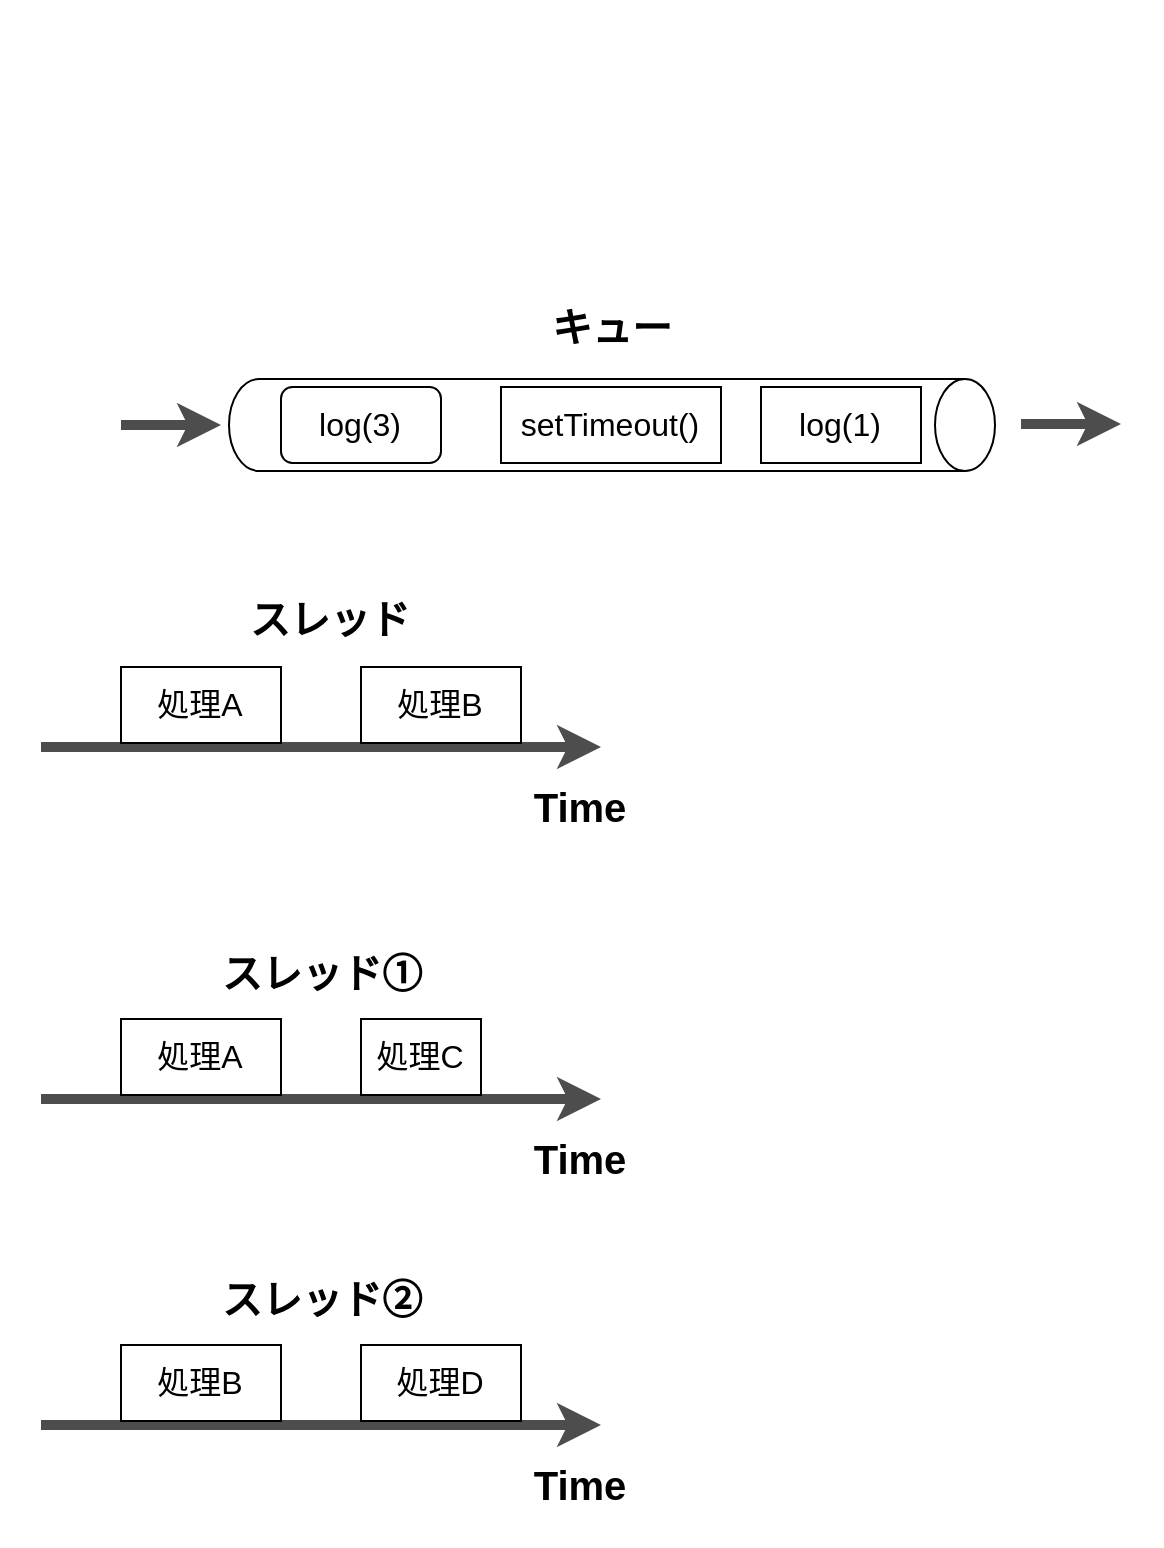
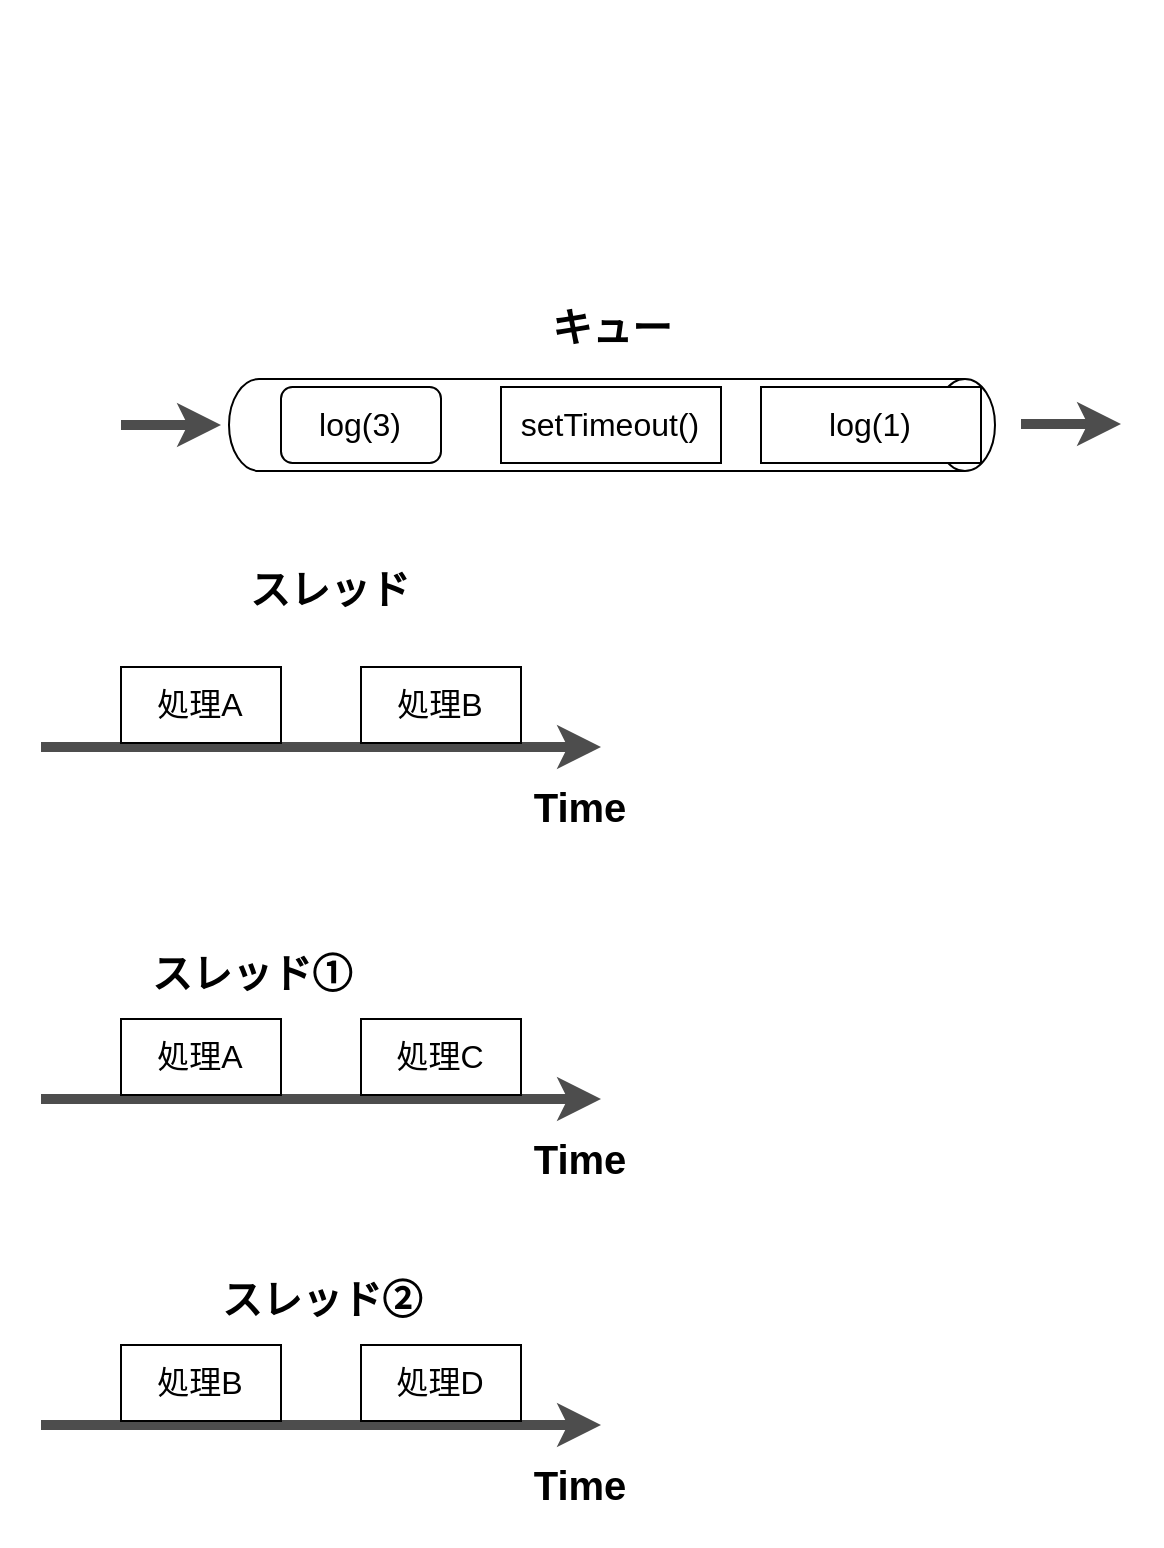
(841, 425) -> (871, 425)
(331, 619) -> (331, 589)
(323, 973) -> (253, 973)
(421, 1057) -> (441, 1057)
